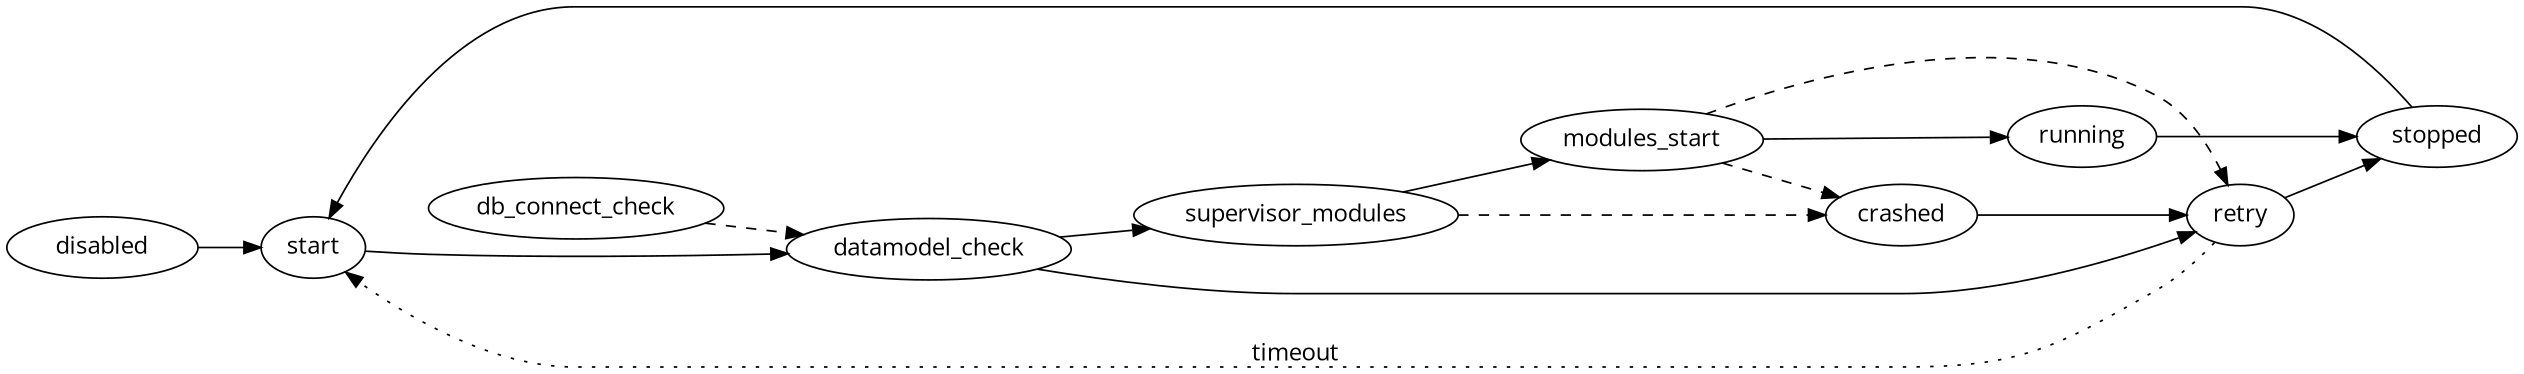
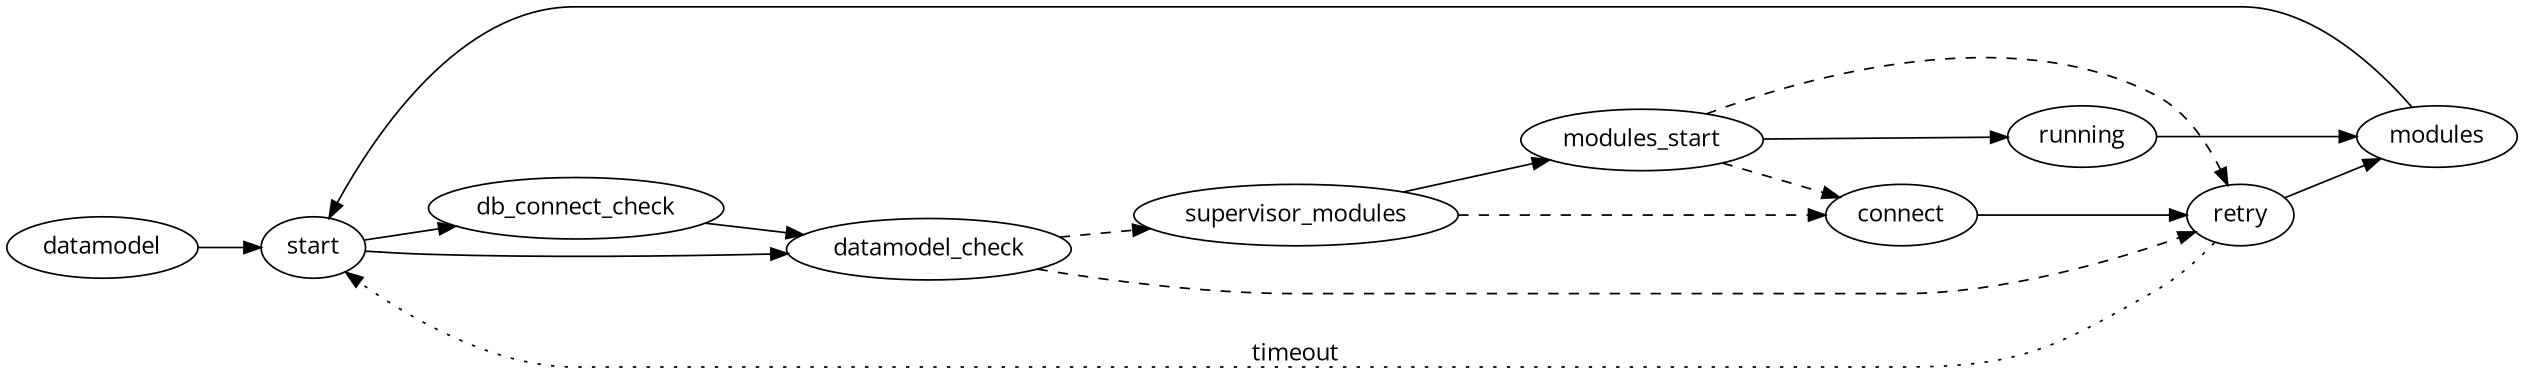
(2437, 137) -> (2437, 137)
(1902, 215) -> (1902, 215)
(746, 228) -> (746, 228)
none -> (401, 234)
(1096, 234) -> (1096, 234)
(102, 248) -> (102, 248)
(1611, 294) -> (1611, 294)
